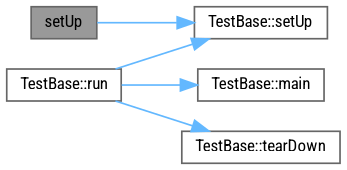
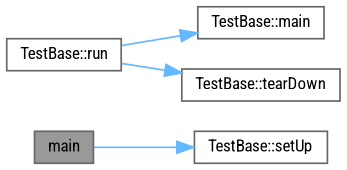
(64, 23) -> (64, 147)
(154, 57) -> none
